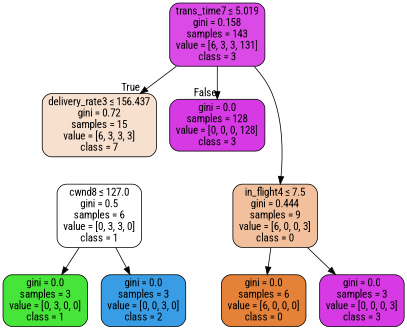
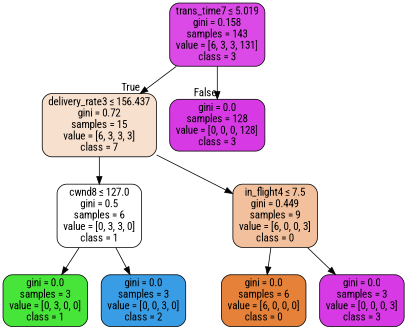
(279, 118) -> (191, 173)
none -> (99, 167)
(275, 204) -> (275, 204)
